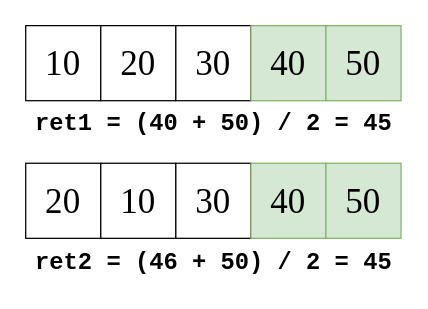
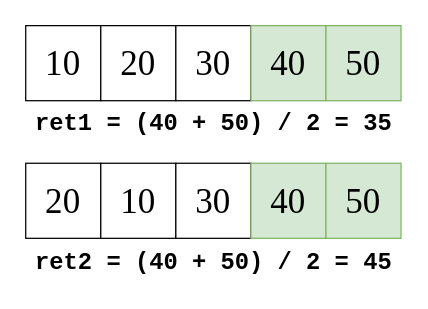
(214, 124) -> (214, 124)
(214, 263) -> (214, 263)
